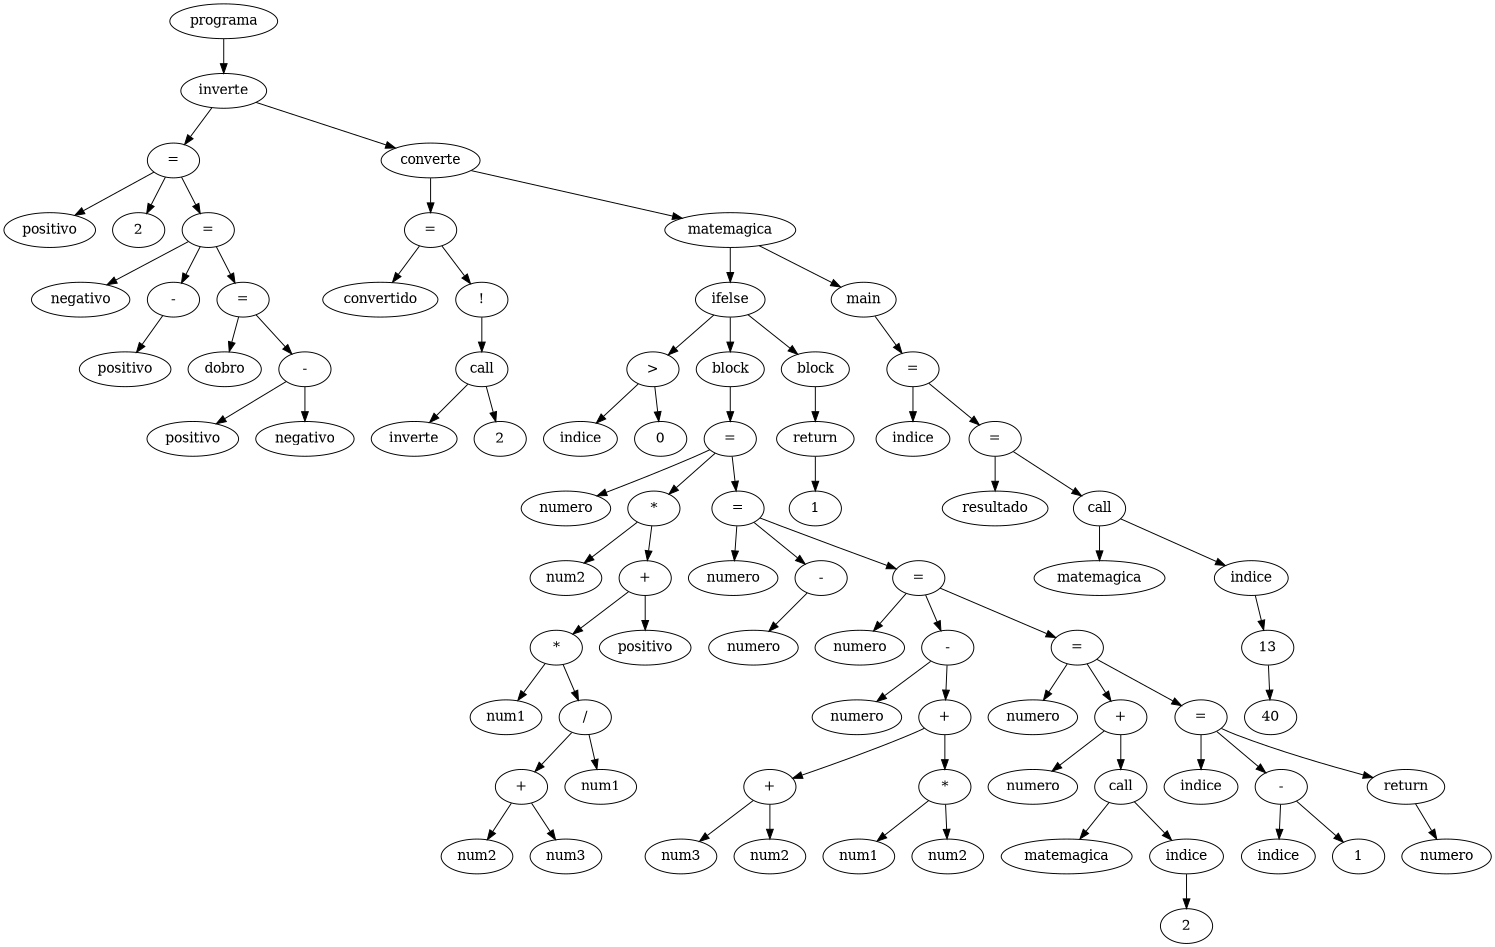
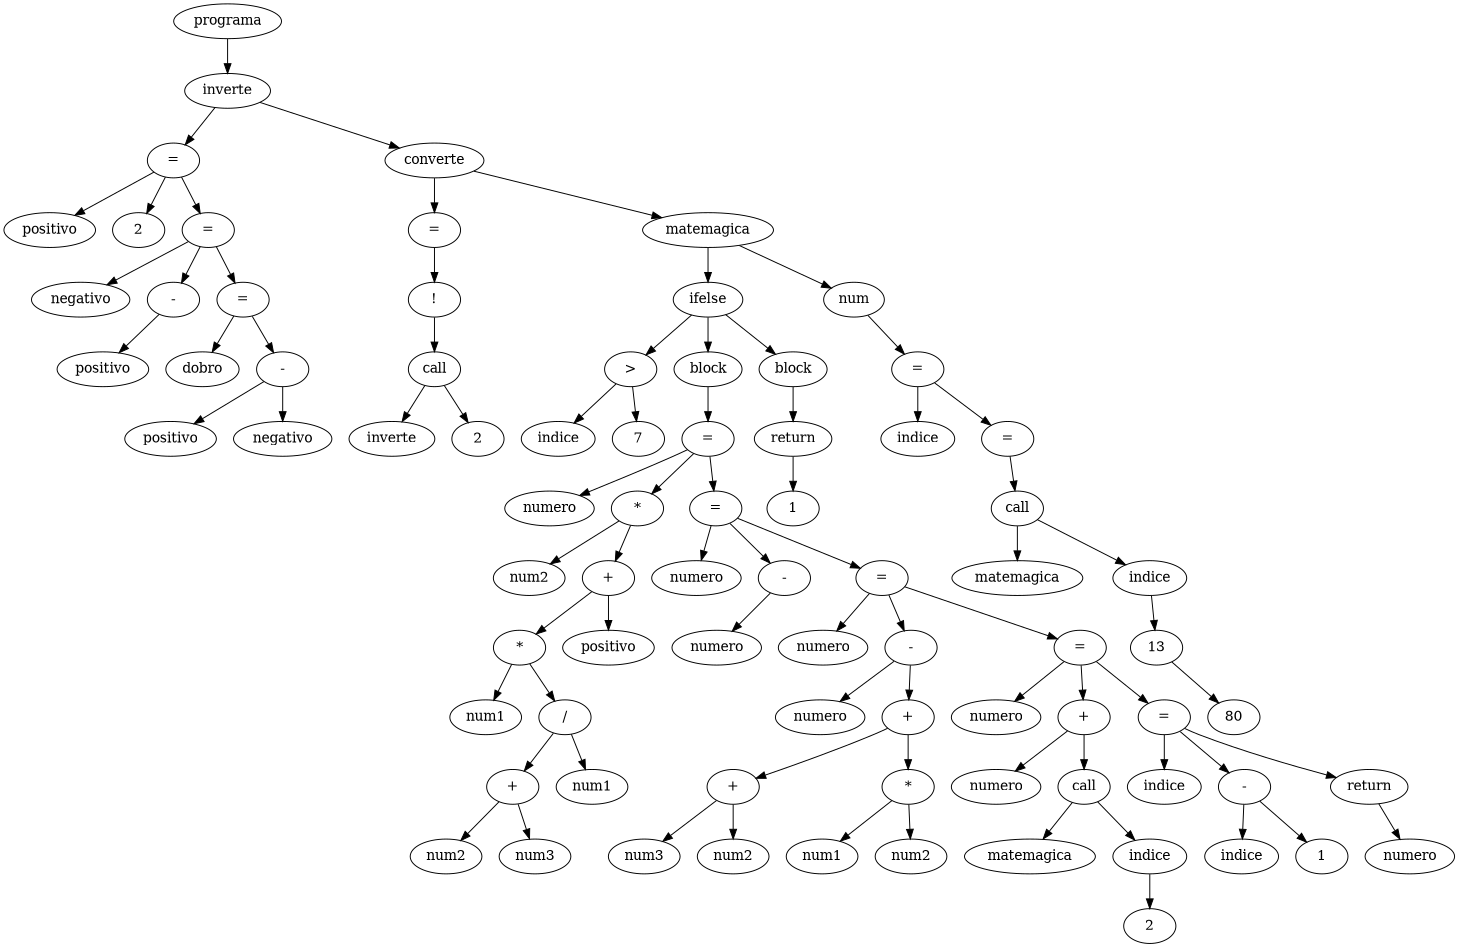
(380, 300) -> none
(864, 300) -> (854, 300)
(661, 439) -> (638, 439)
(995, 508) -> none
(1271, 717) -> (1234, 717)
